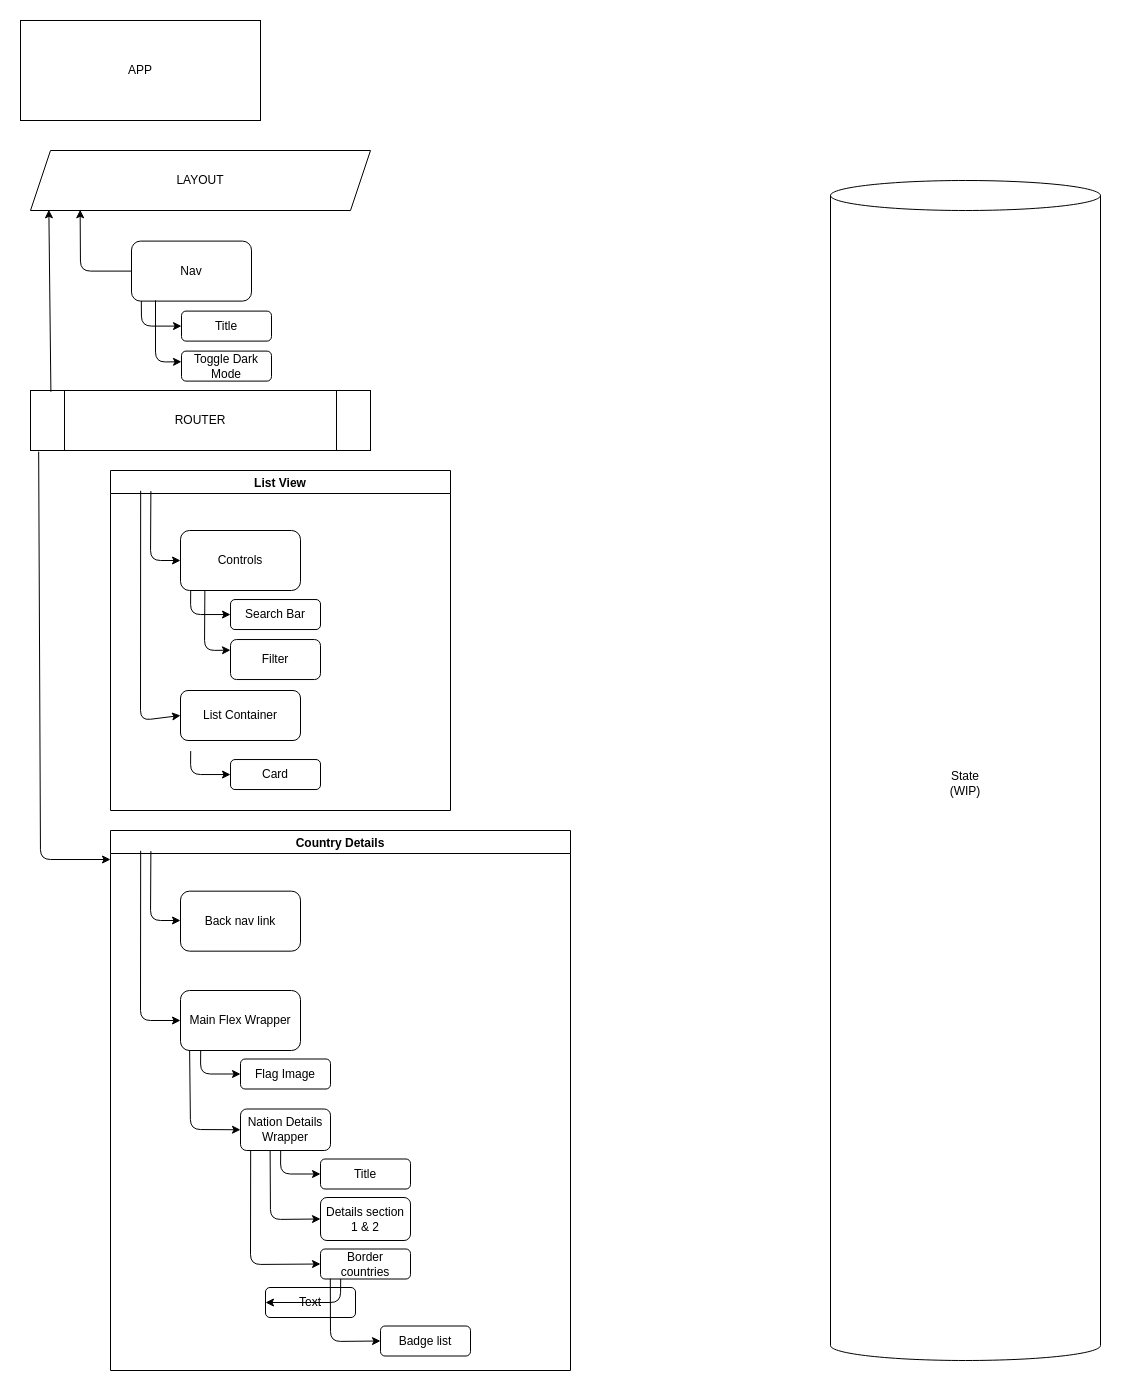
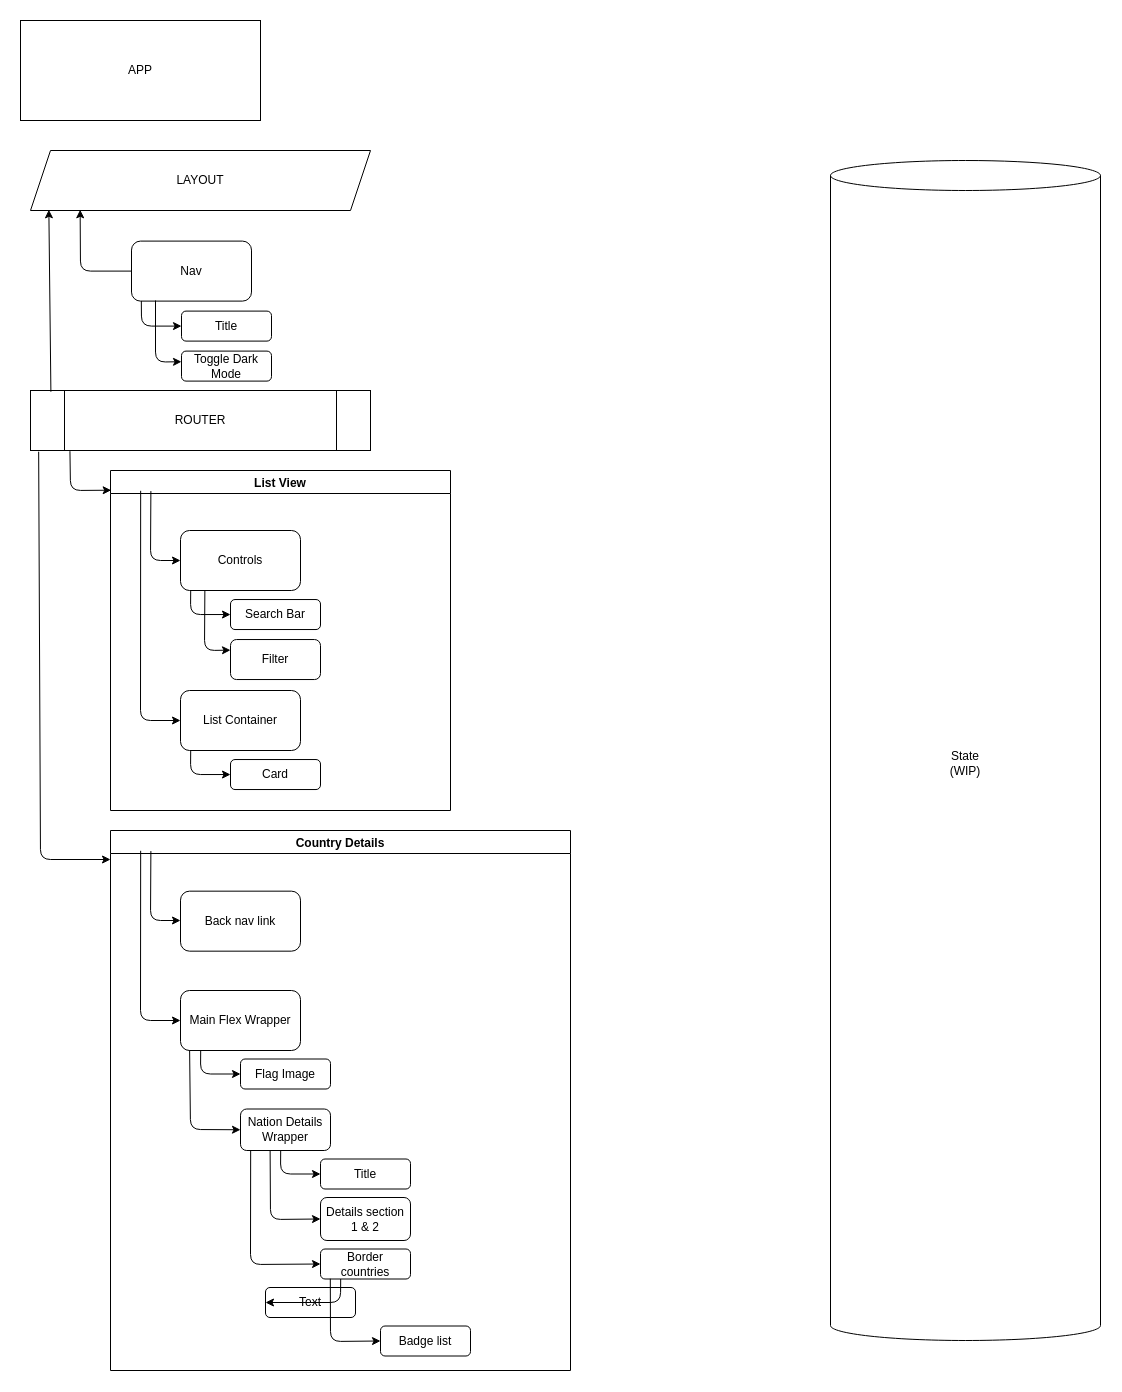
none -> (71, 484)
(241, 716) -> (241, 721)
(966, 771) -> (966, 751)
